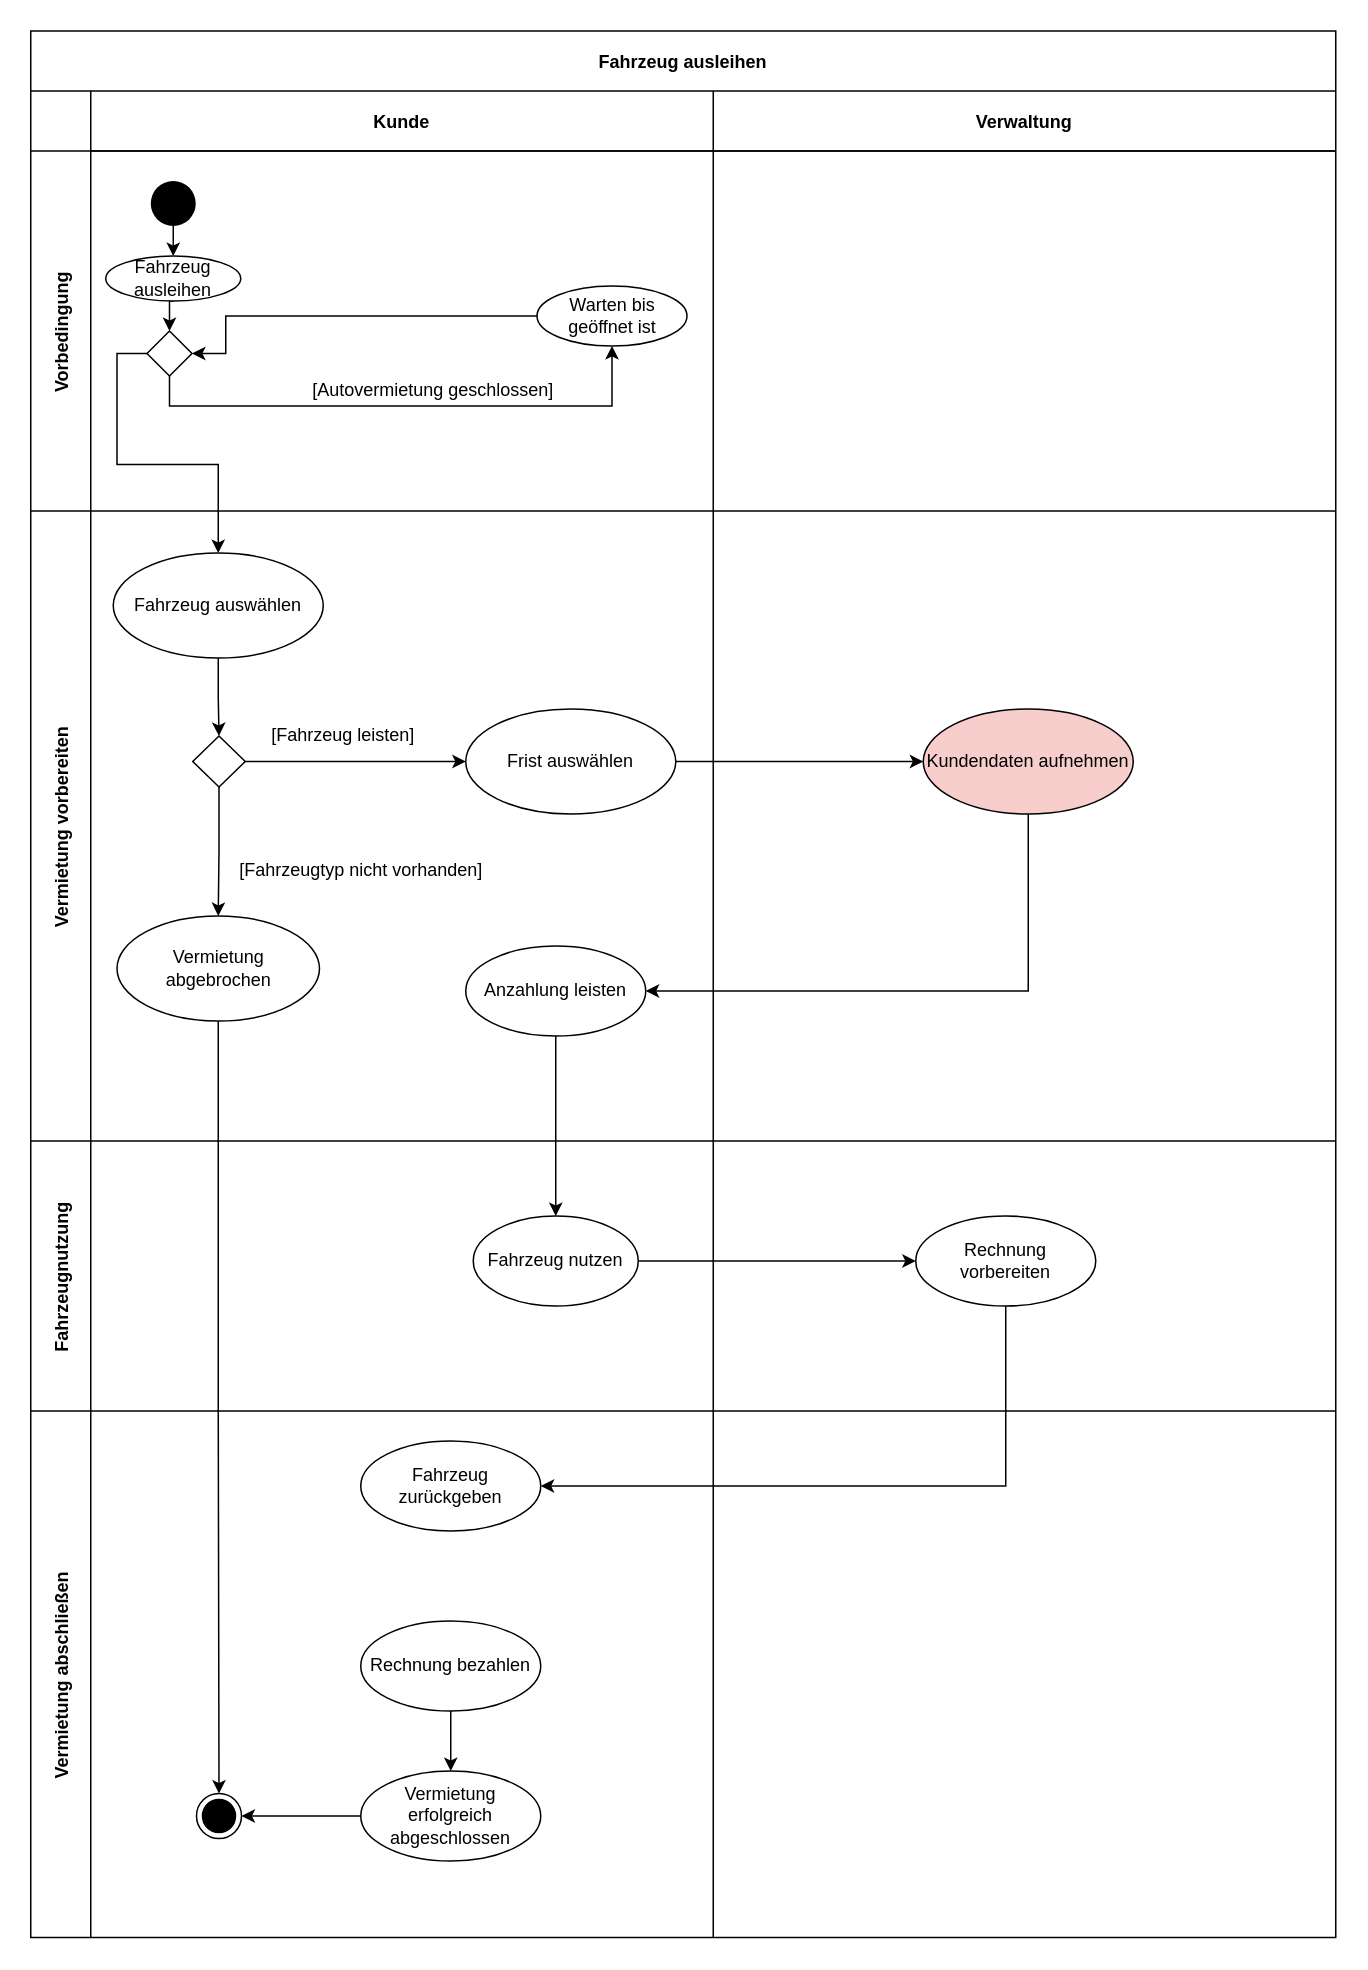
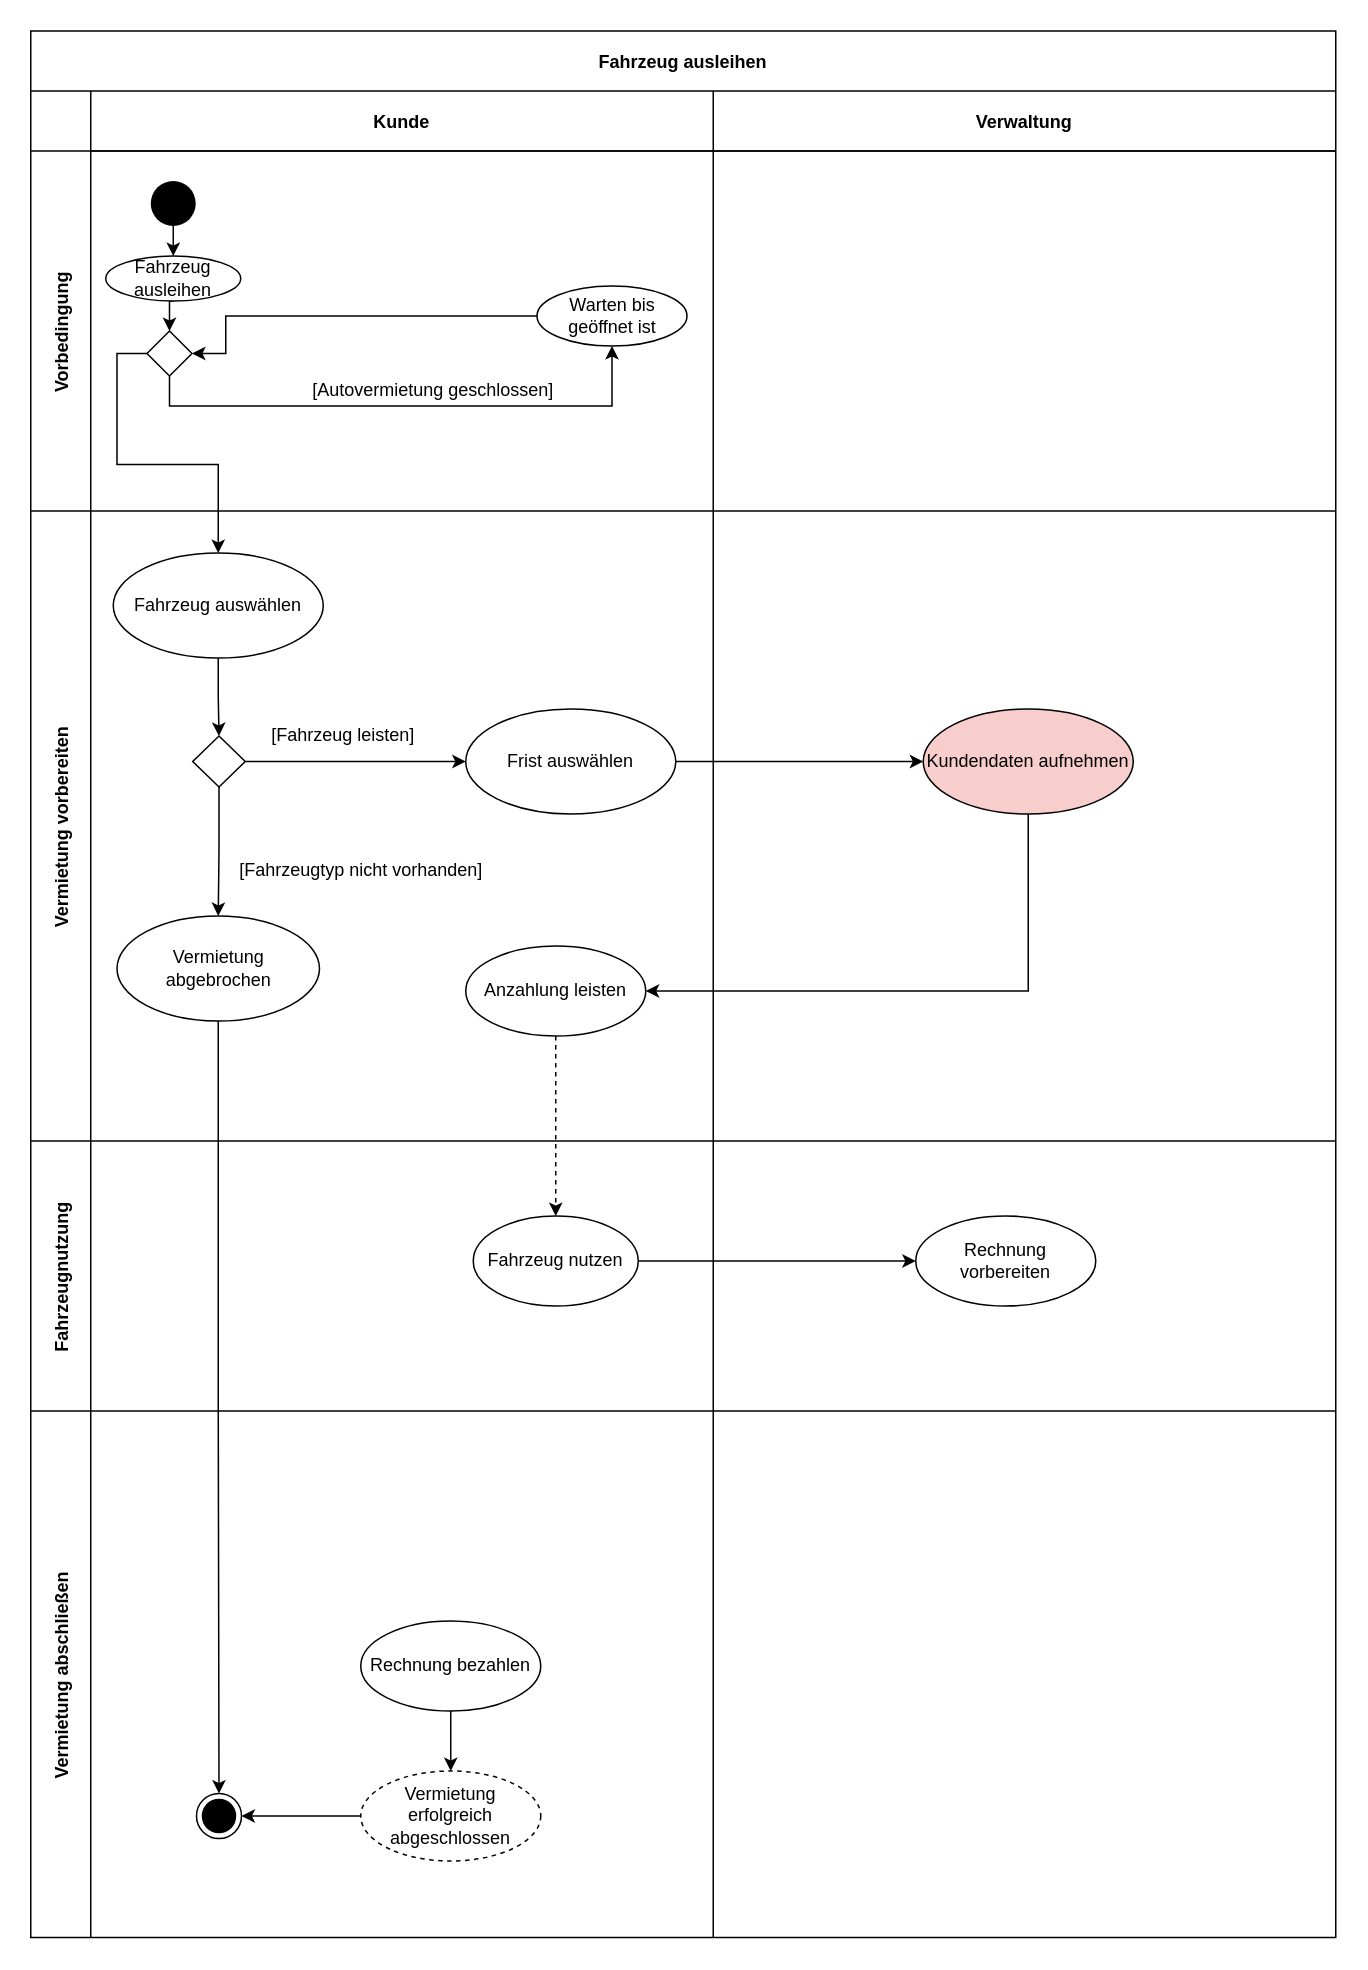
(556, 1122) -> (556, 1122)
(451, 1486) -> none
(869, 1486) -> none
(451, 1816) -> (451, 1816)
